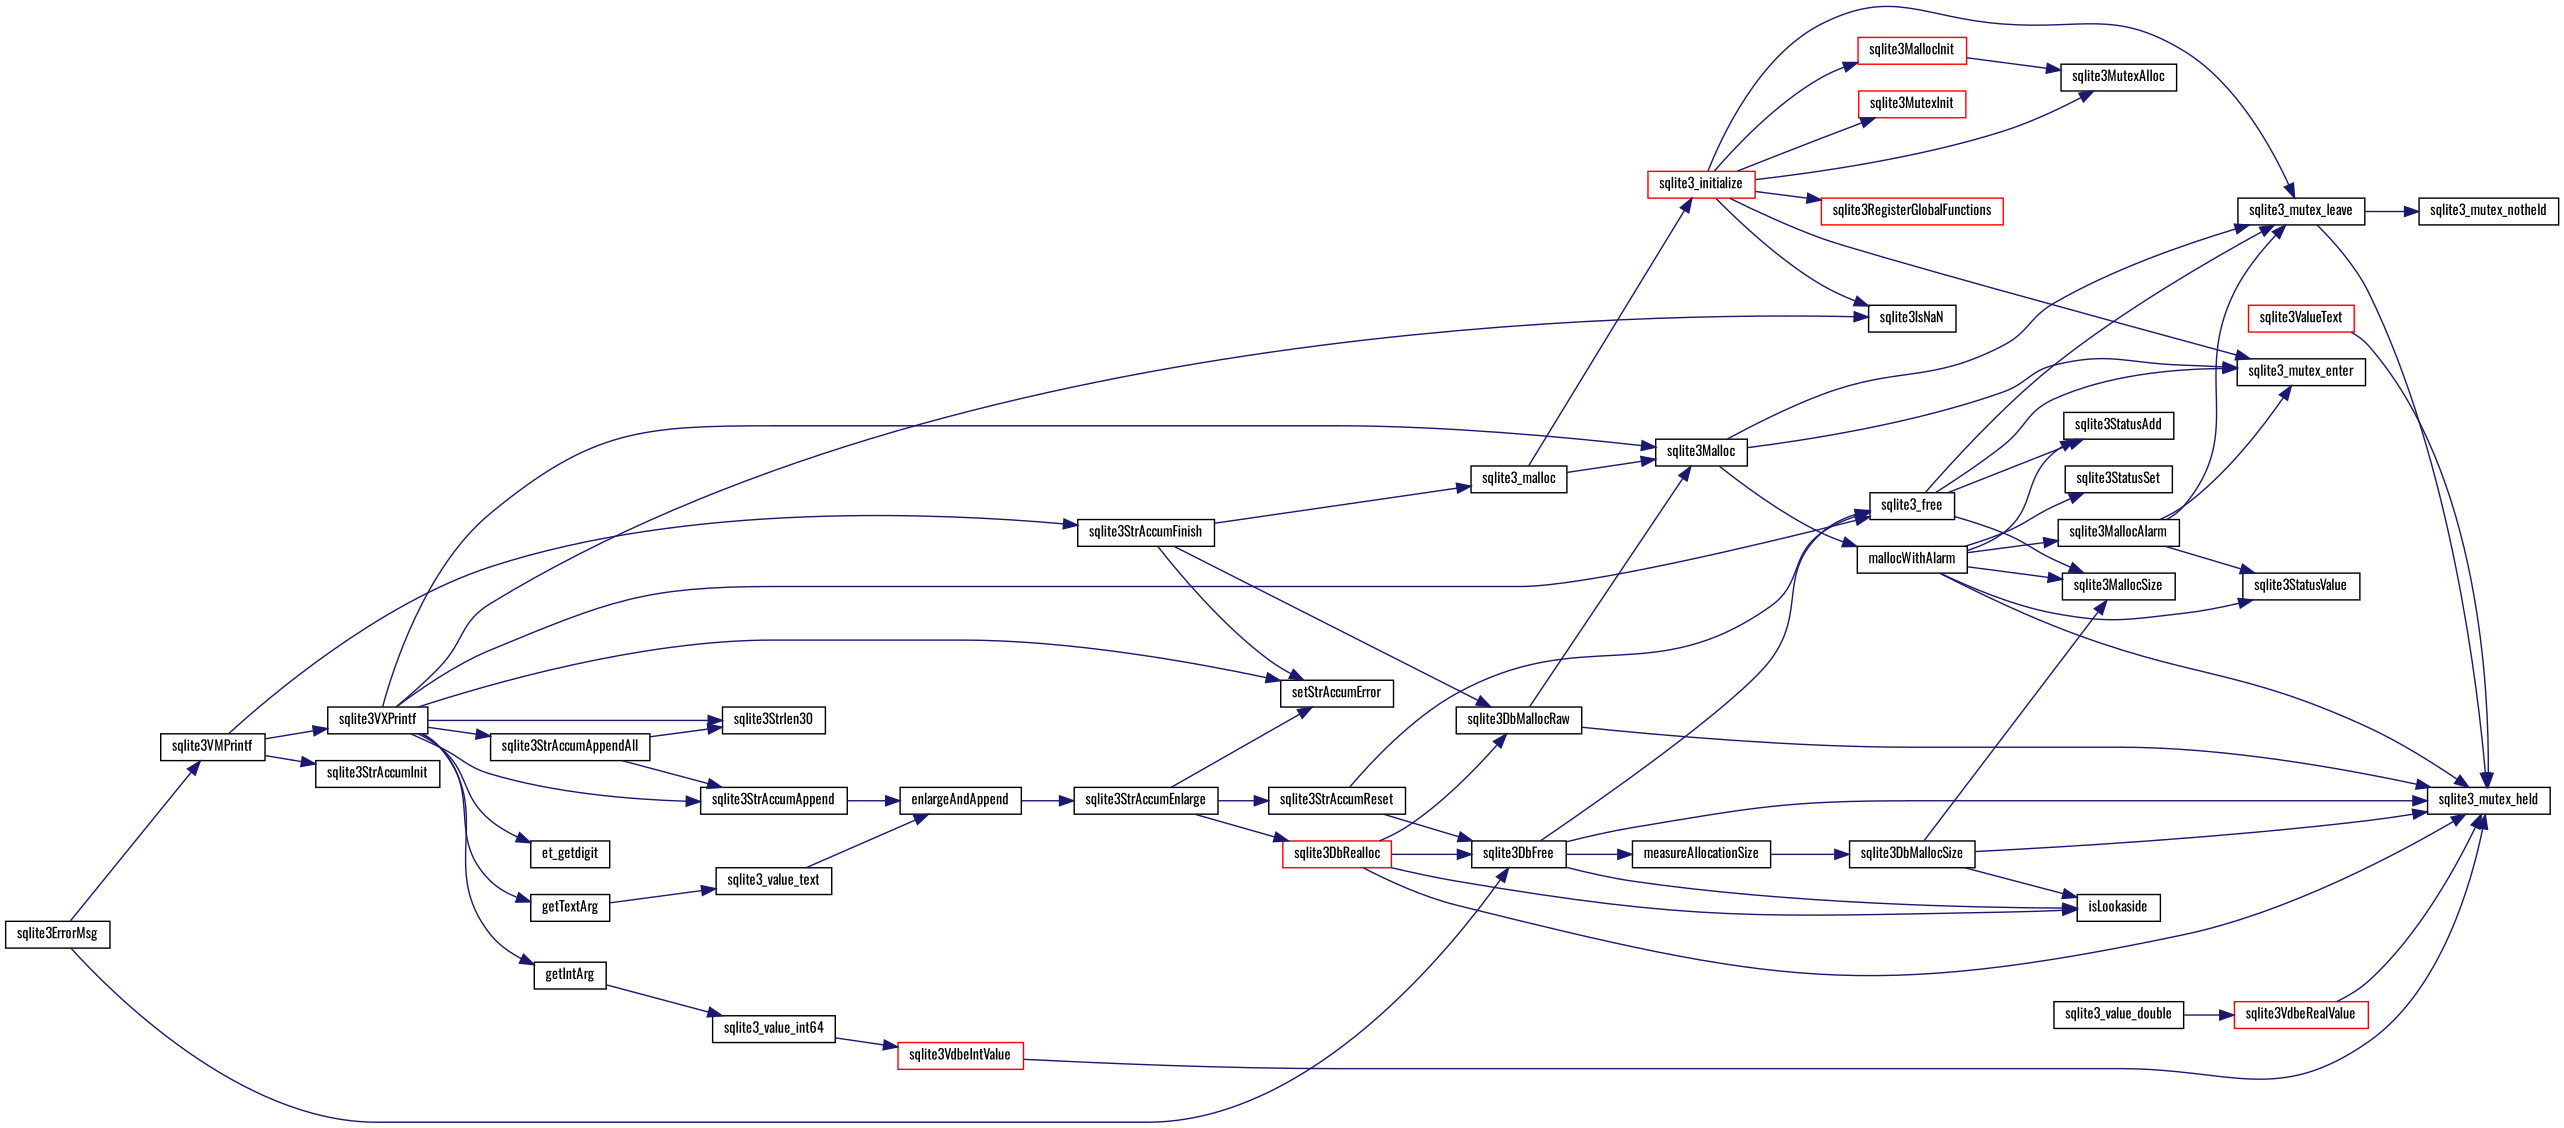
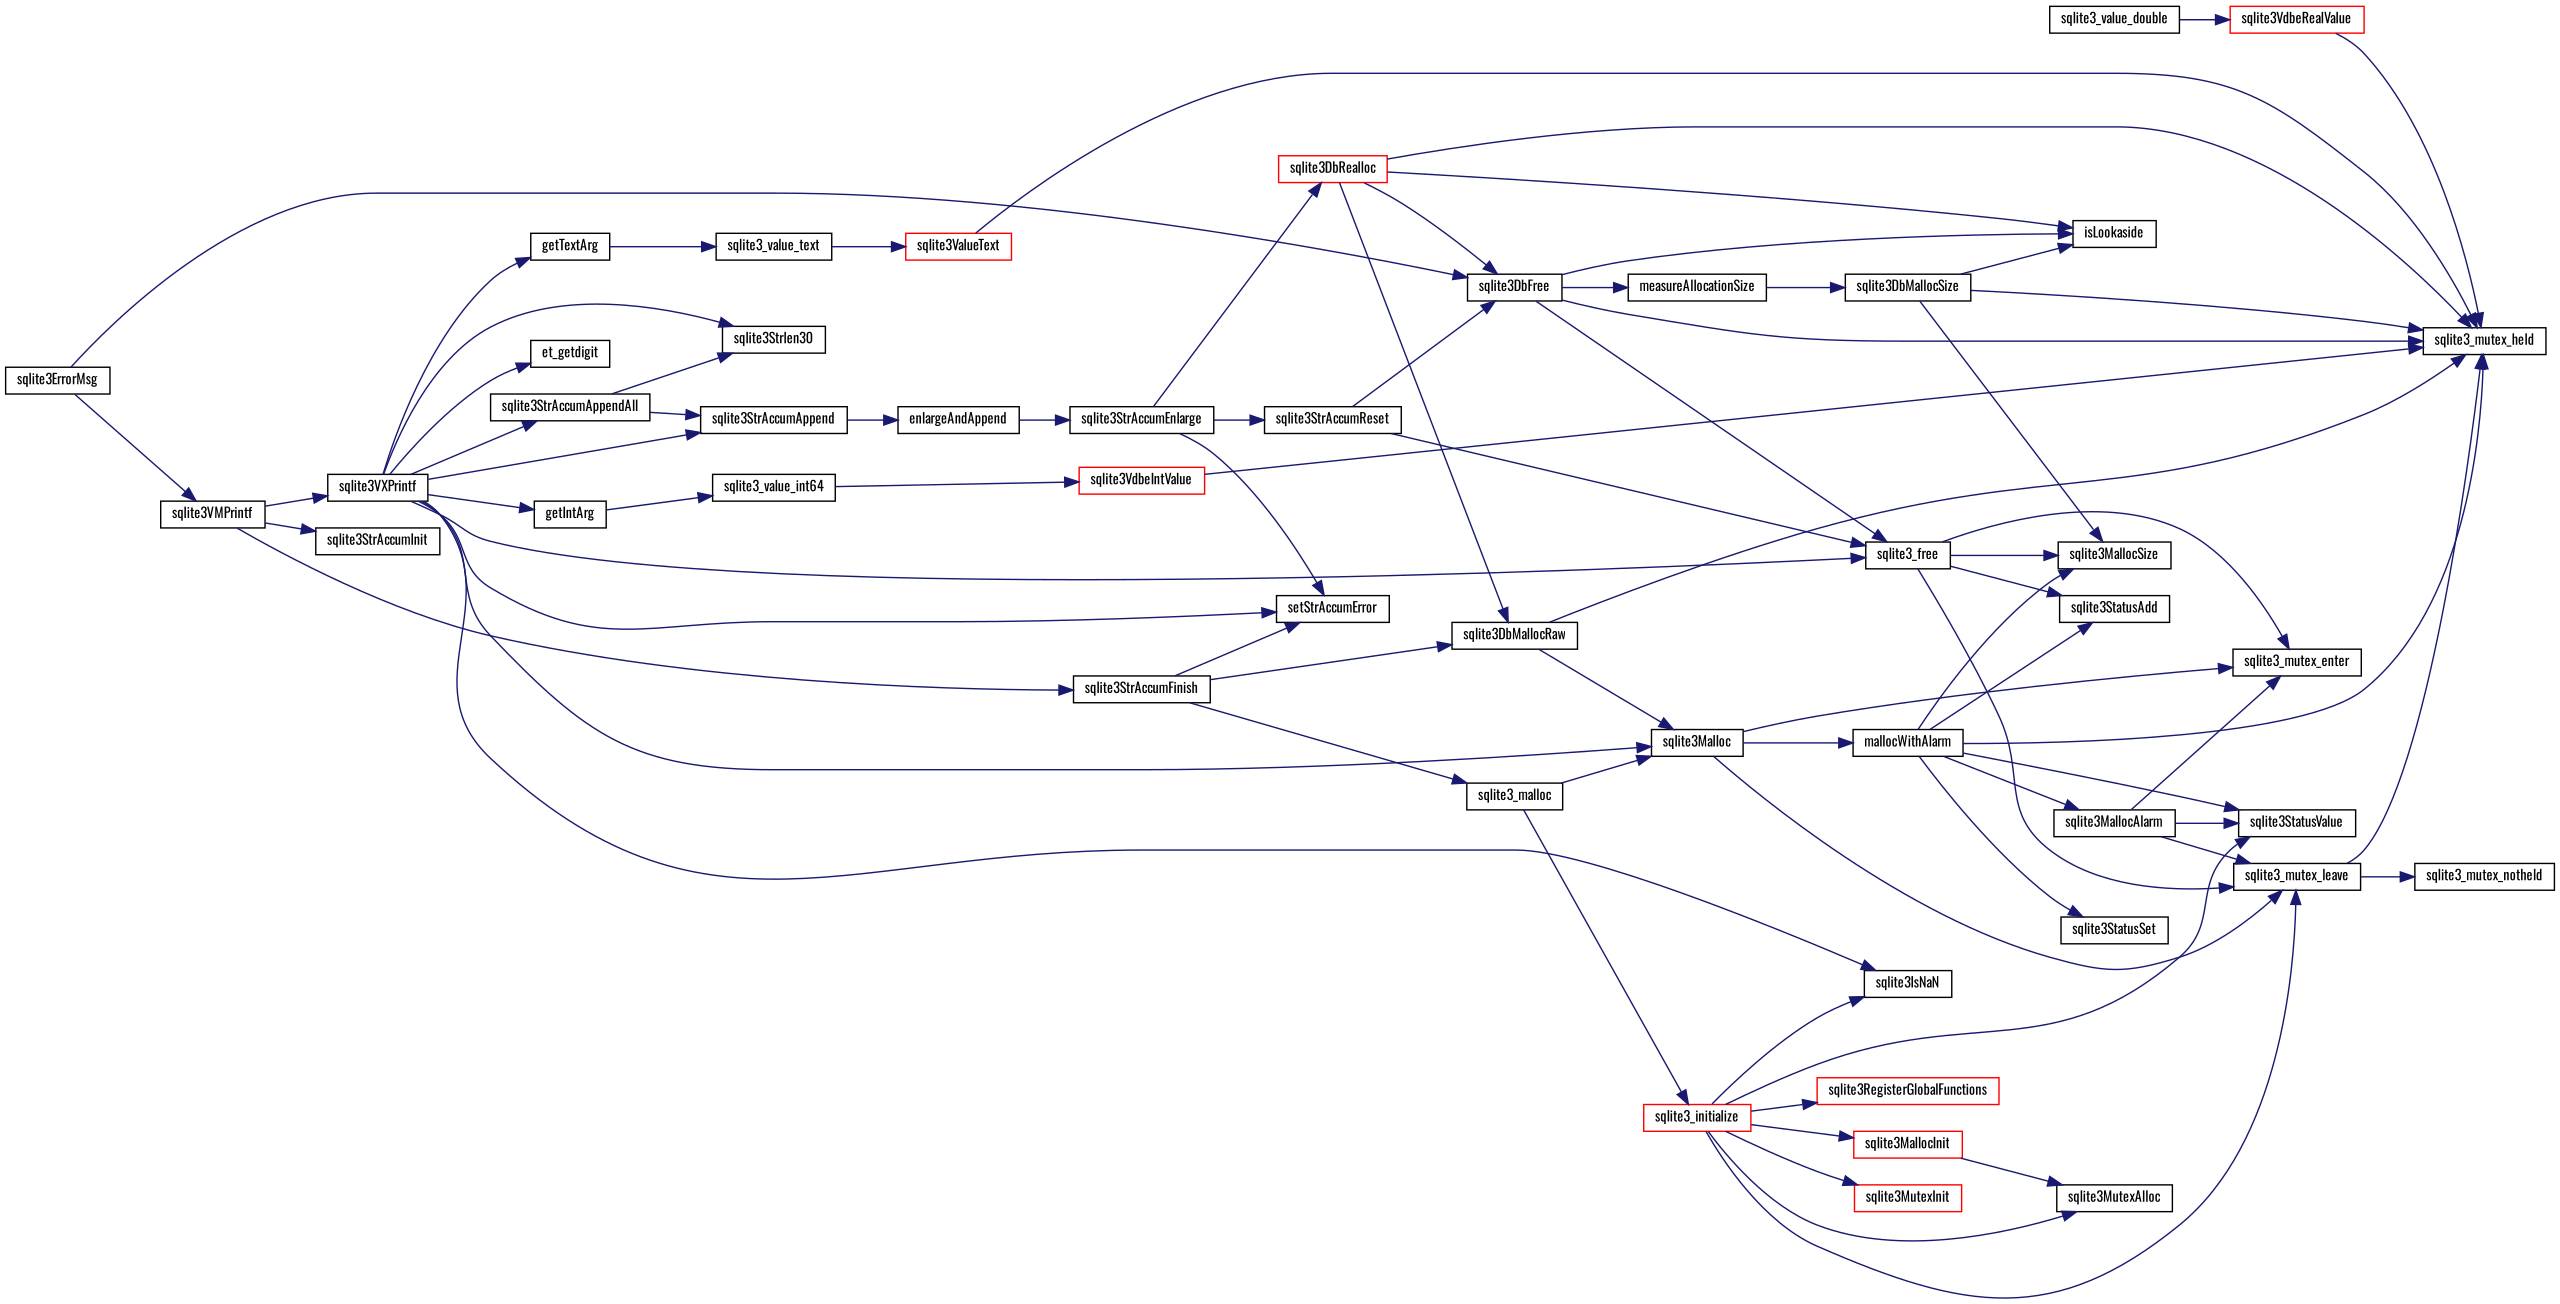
(1980, 285) -> (2021, 1028)
(861, 844) -> (862, 247)
